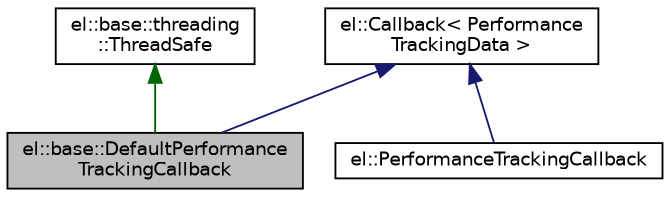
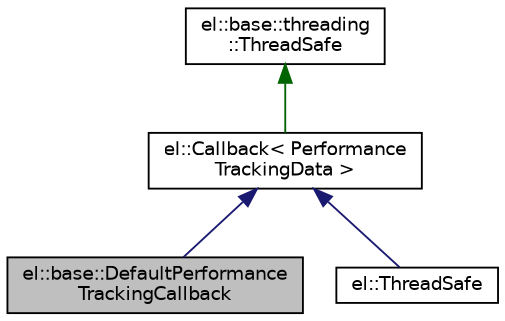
(155, 108) -> (285, 108)
(499, 161) -> (417, 285)
